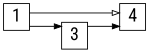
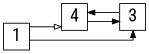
none -> (100, 21)
